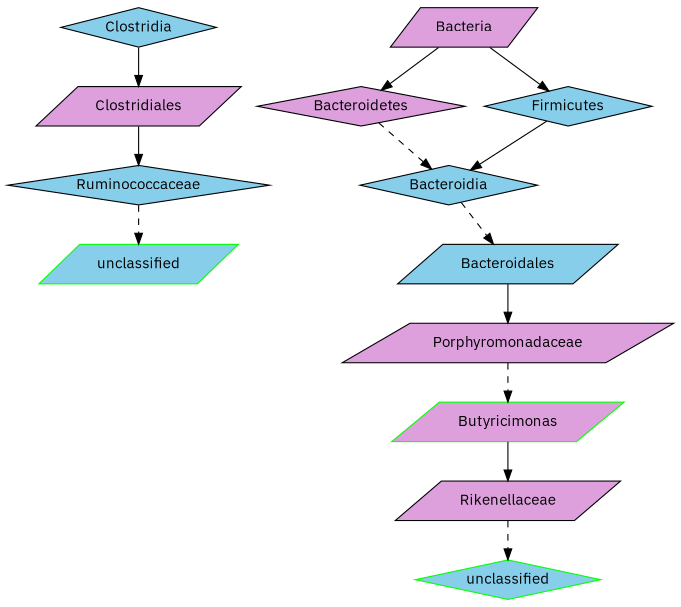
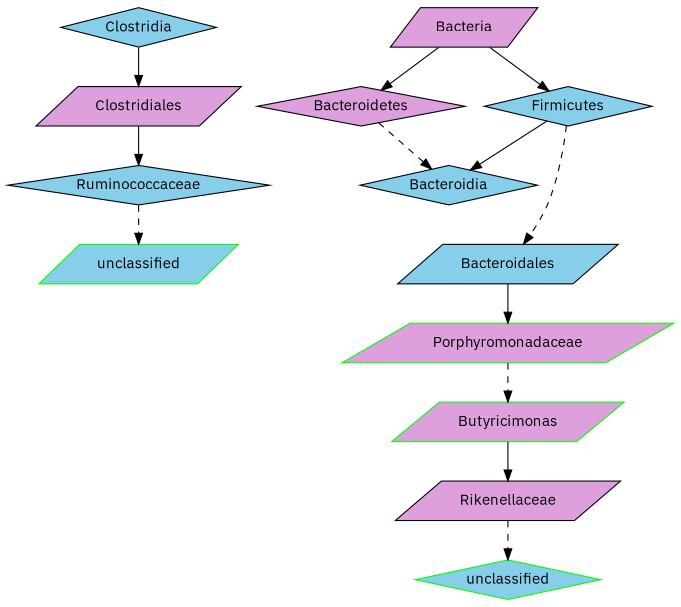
(474, 219) -> (555, 183)
(508, 343) -> (508, 343)
